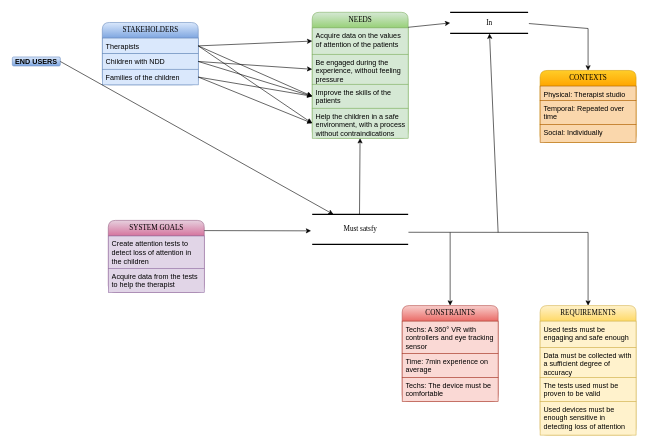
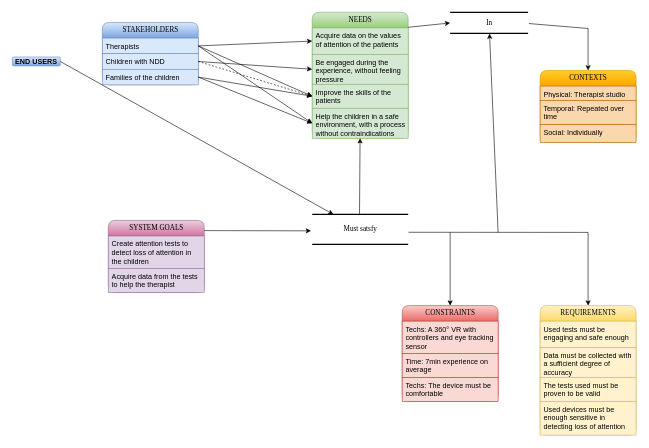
(275, 85) -> (275, 85)
